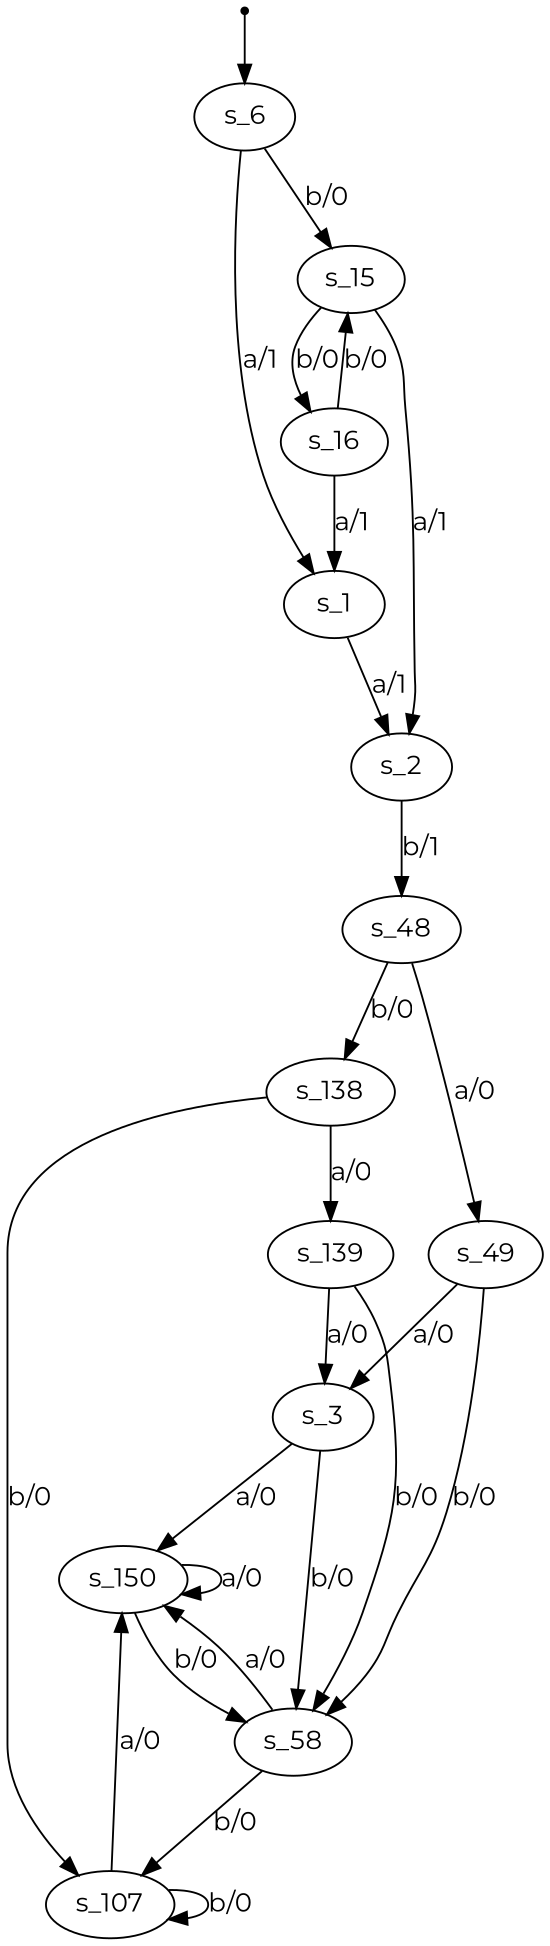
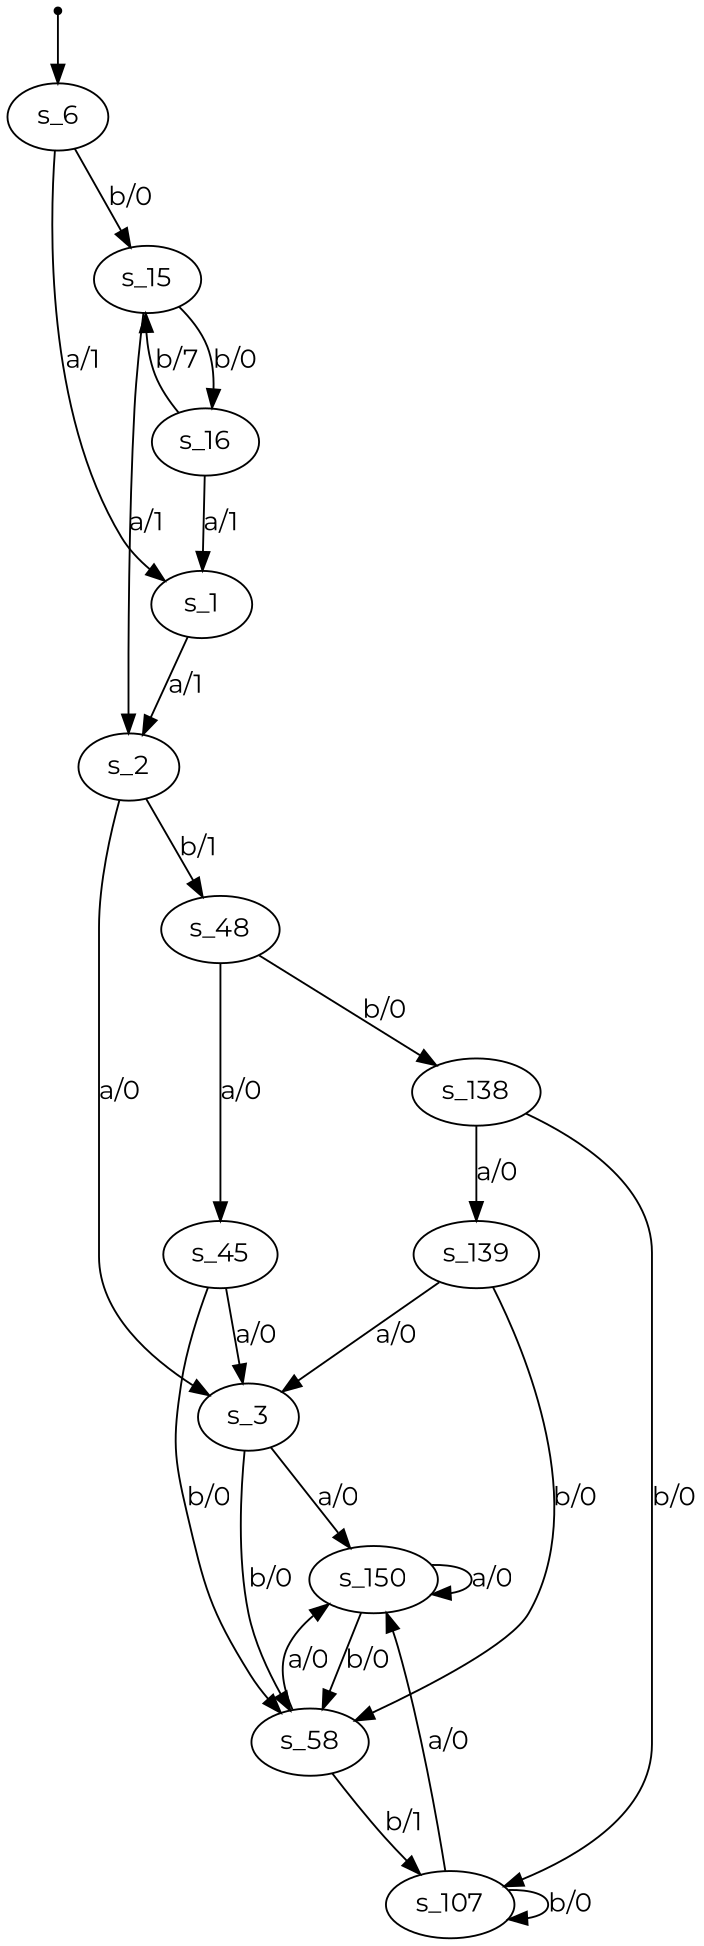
(366, 361) -> (177, 361)
none -> (99, 1110)
(486, 1255) -> (220, 1255)
(235, 1823) -> (404, 1823)
